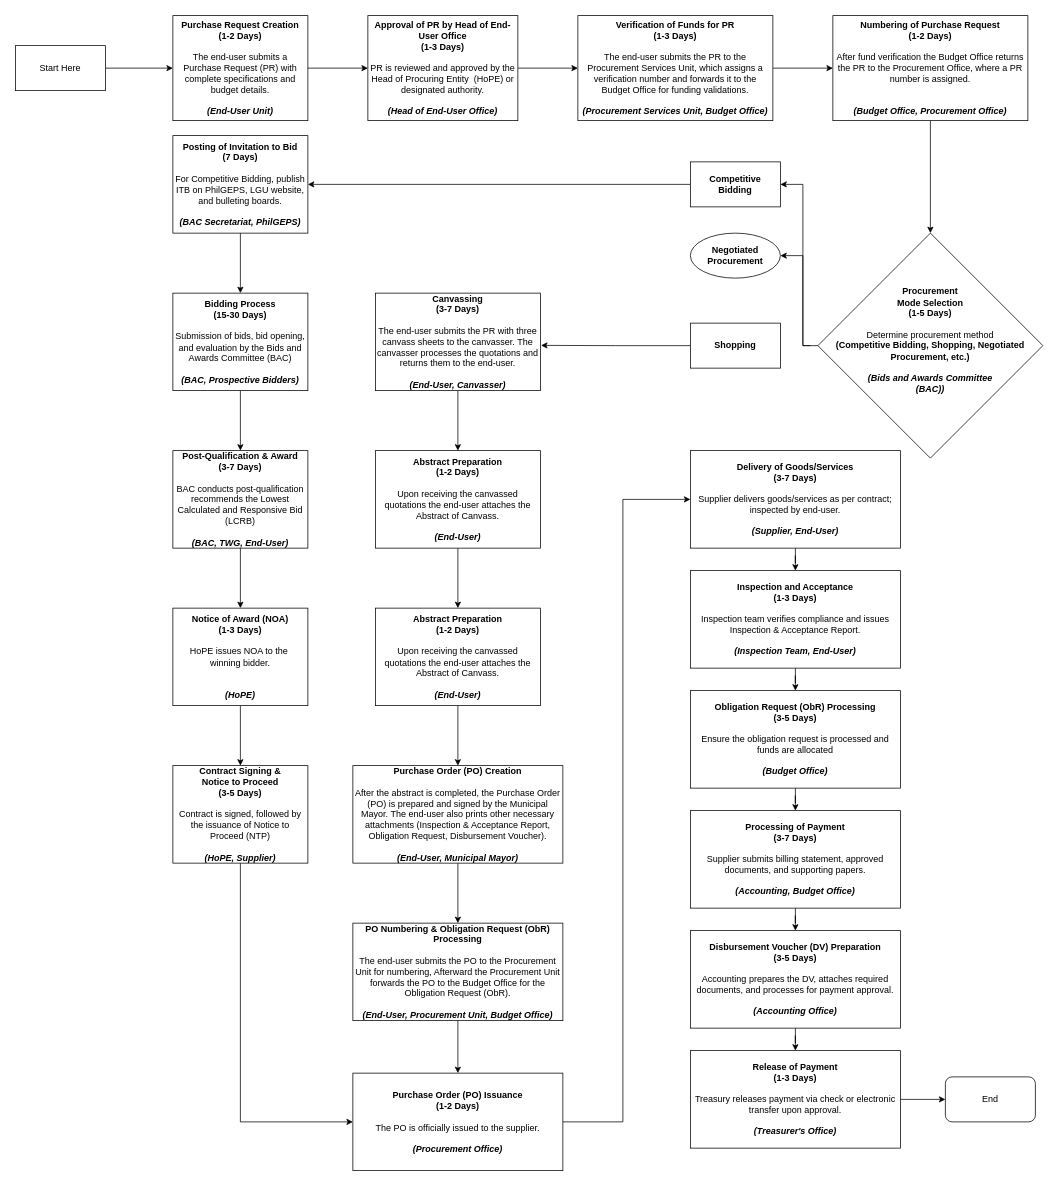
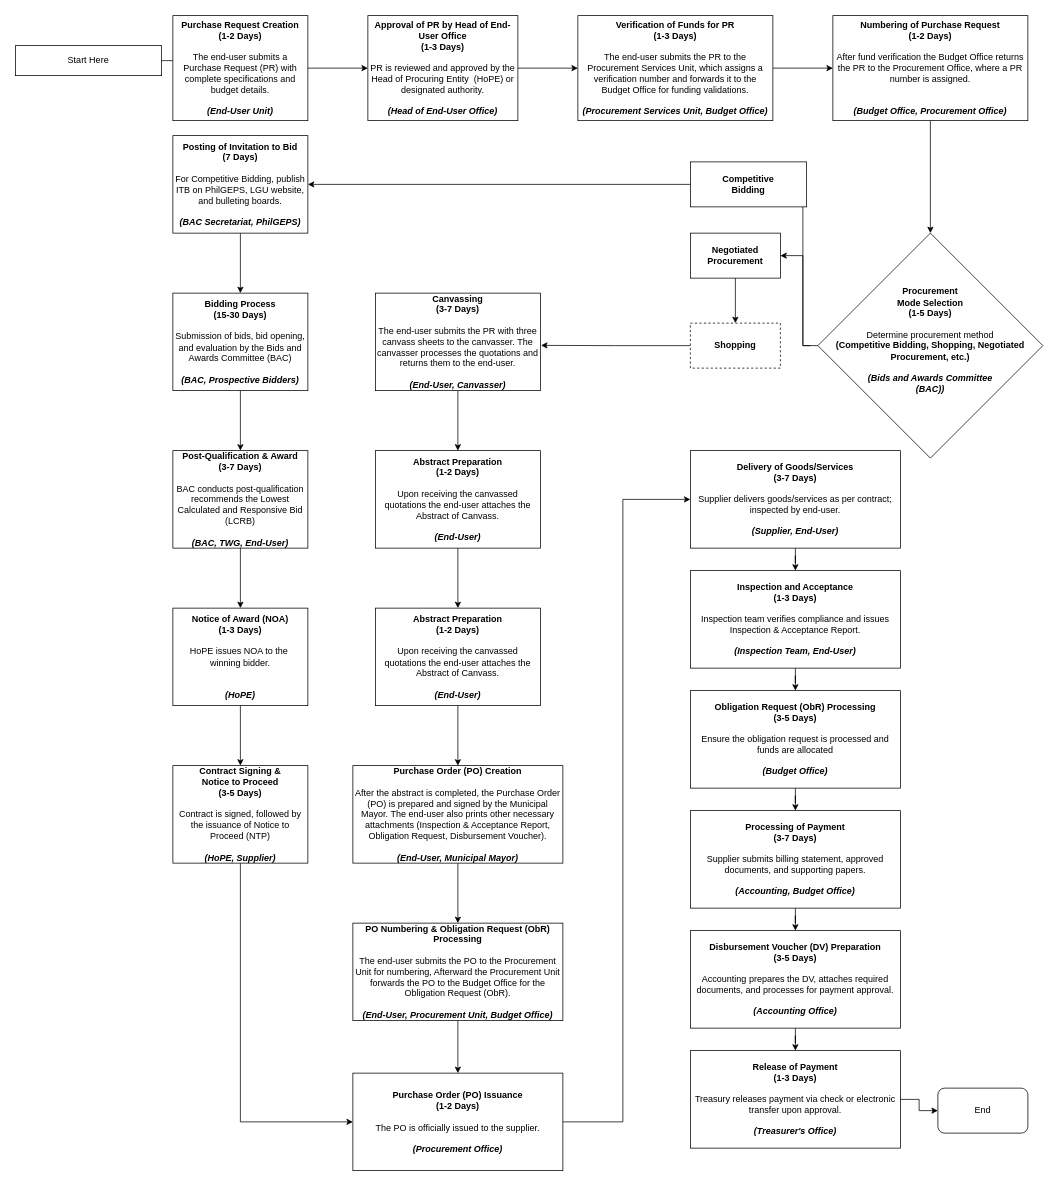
(60, 68) -> (89, 60)
(735, 184) -> (749, 184)
(735, 255) -> (735, 255)
none -> (735, 298)
(735, 345) -> (735, 345)
(990, 1099) -> (983, 1110)
